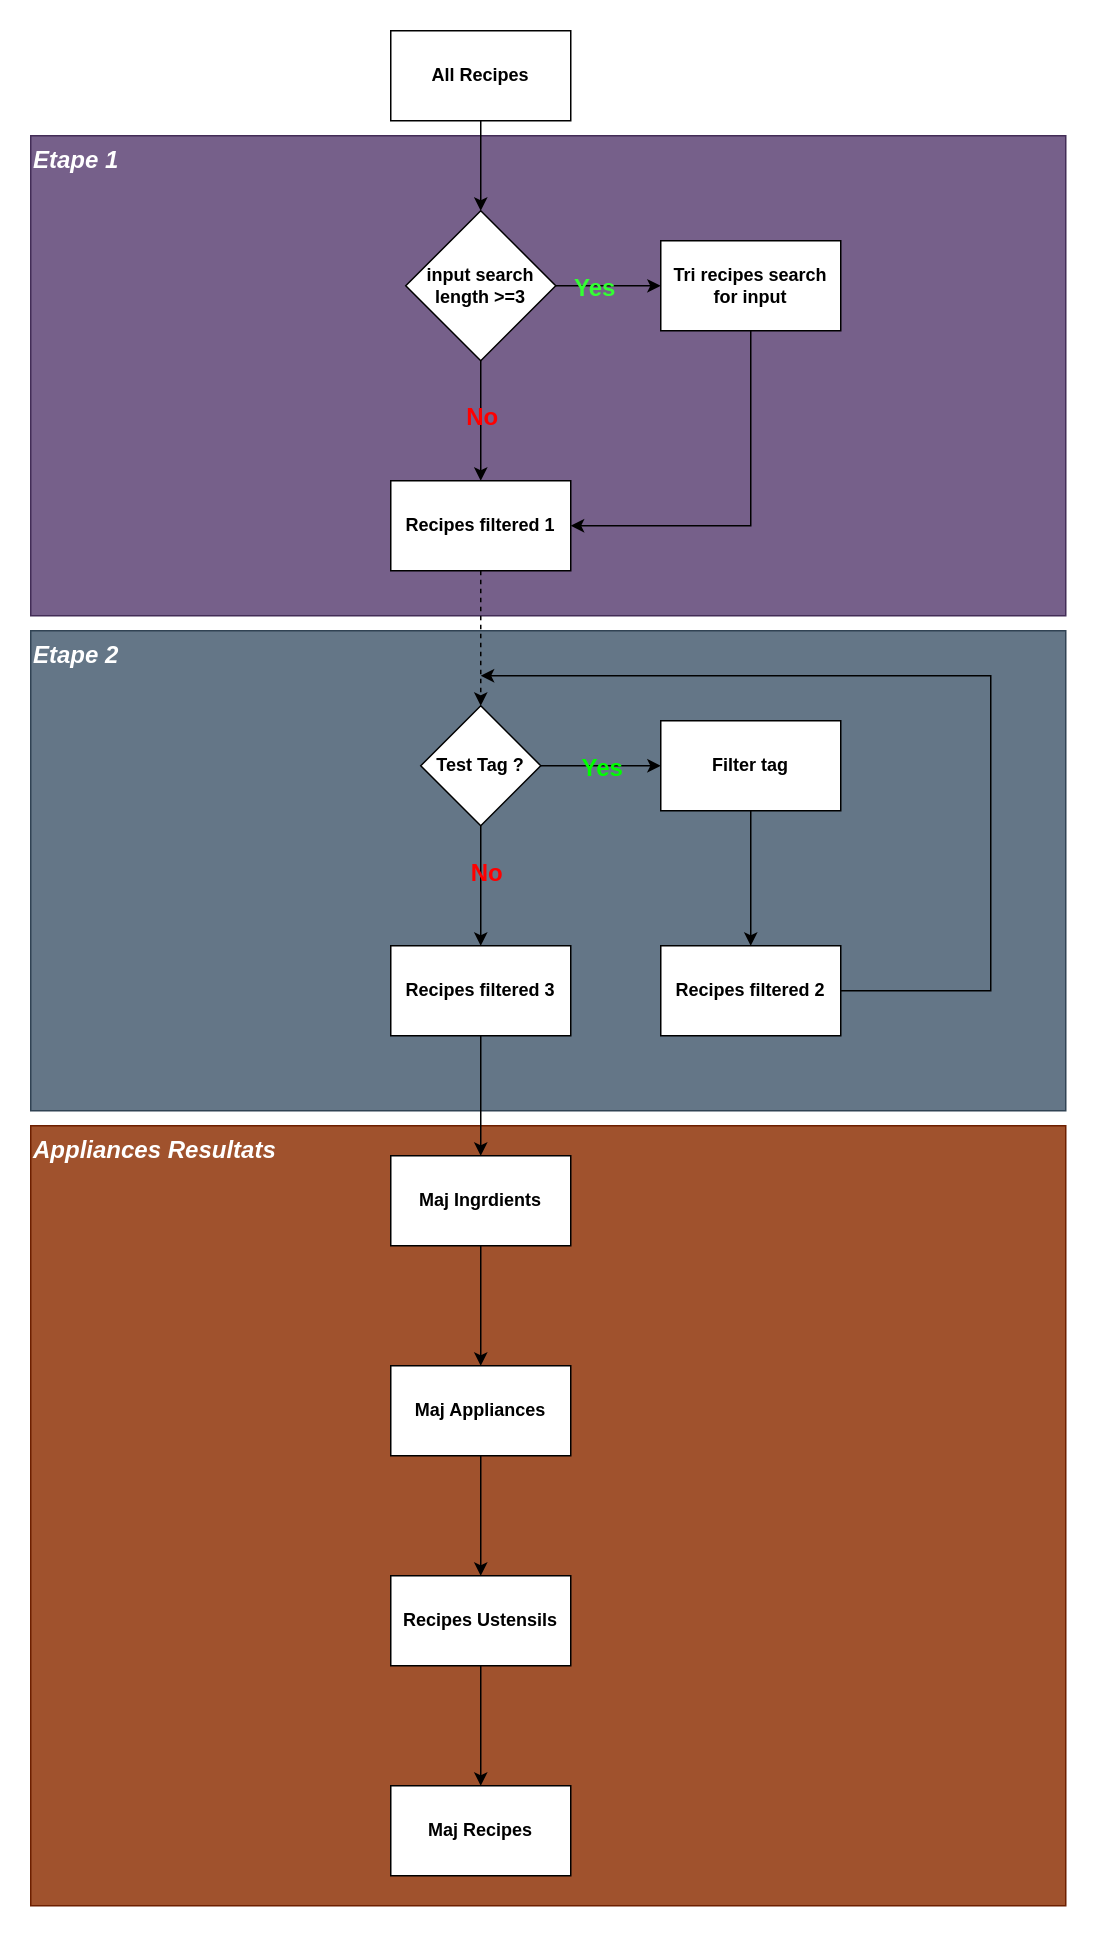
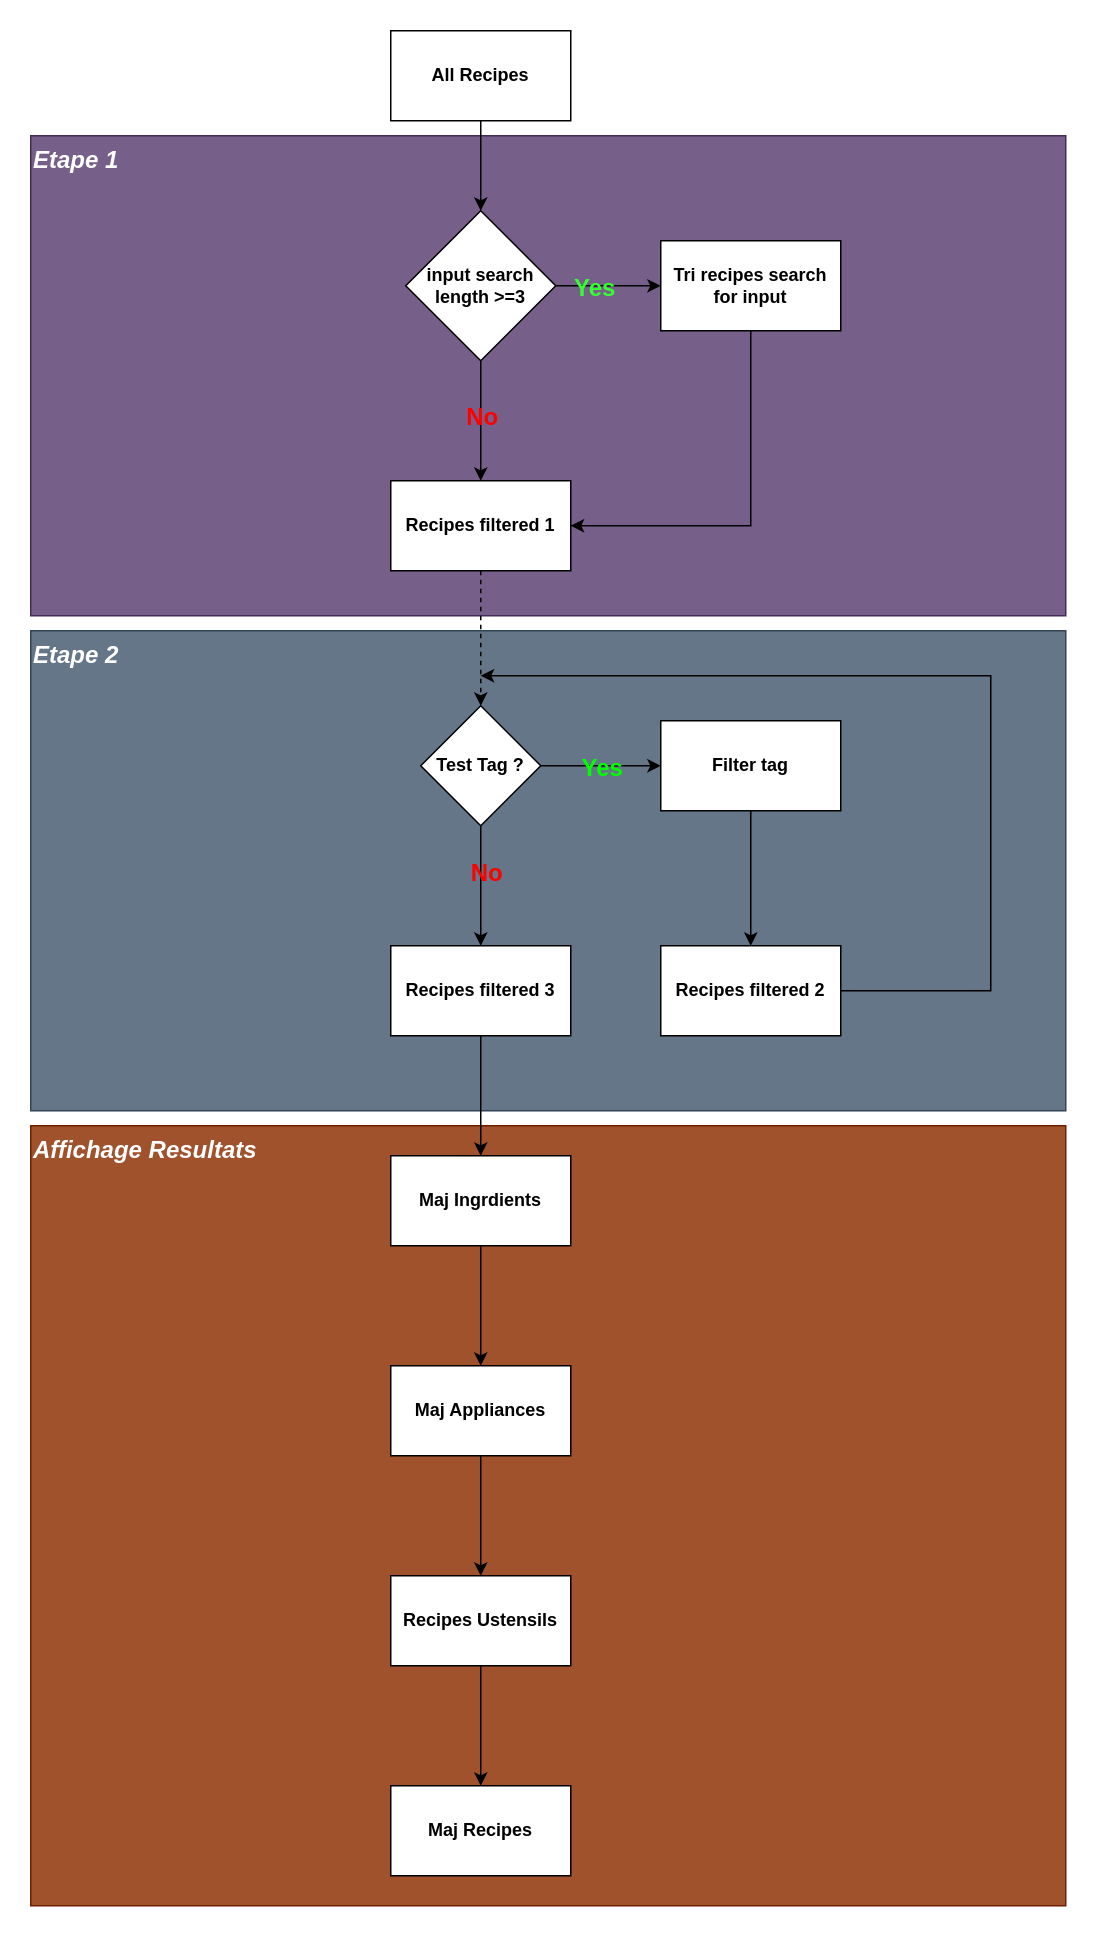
(156, 1151) -> (152, 1151)
